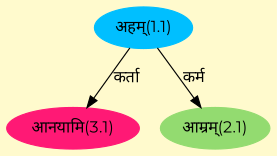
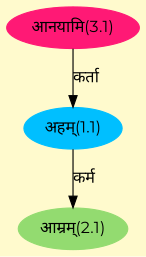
(112, 73) -> (73, 72)
